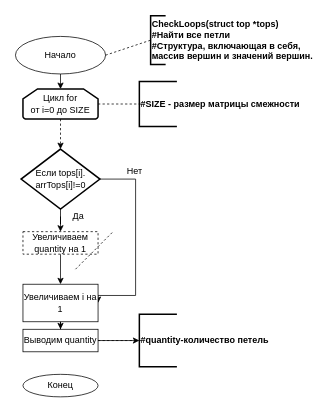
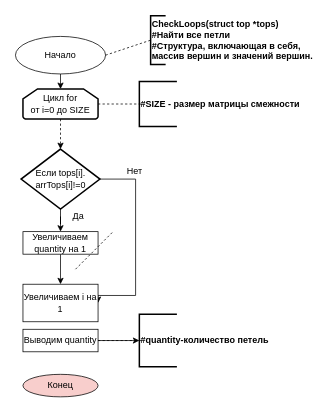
(60, 243) -> (60, 243)
(60, 325) -> none
(60, 385) -> (60, 385)
